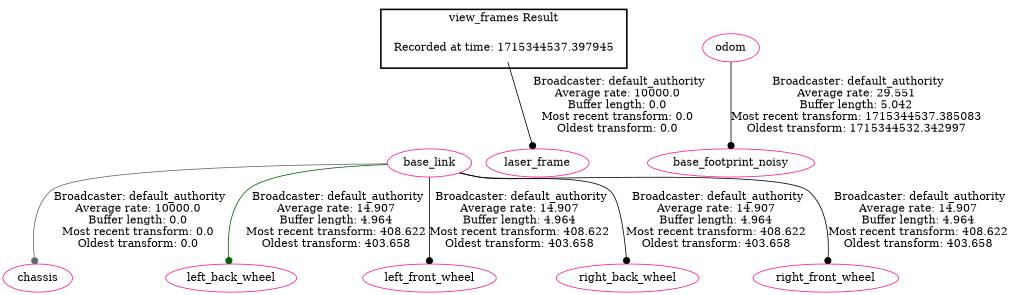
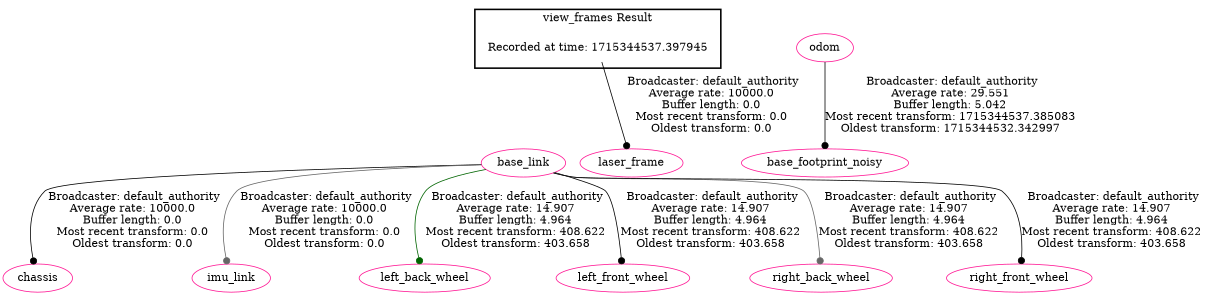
(182, 170) -> (227, 173)
(592, 183) -> (778, 184)
none -> (231, 278)
